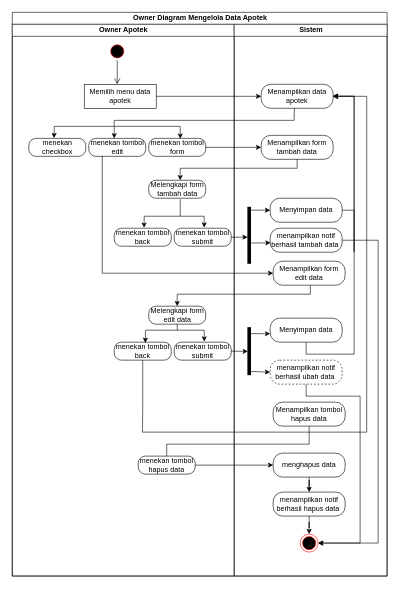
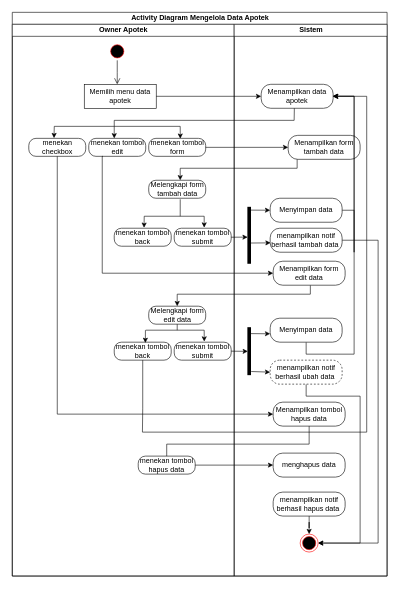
(200, 18) -> (200, 18)
(297, 147) -> (324, 147)
none -> (57, 413)
(309, 486) -> none
